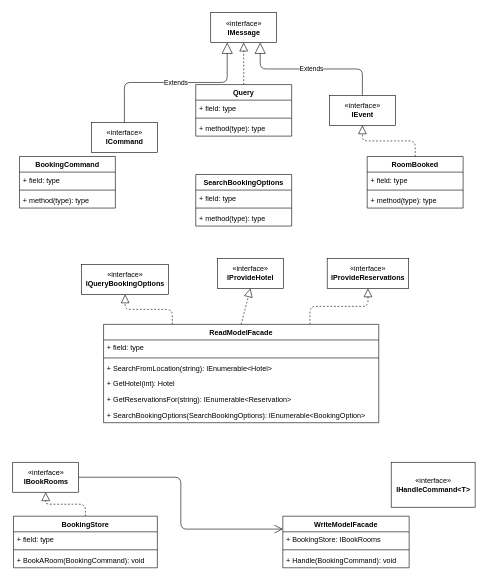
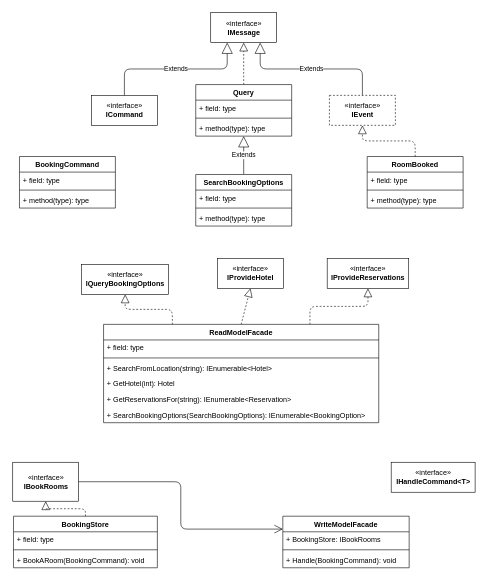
(363, 110) -> (363, 110)
(125, 137) -> (125, 110)
none -> (244, 161)
(46, 477) -> (46, 482)
(434, 485) -> (434, 477)
